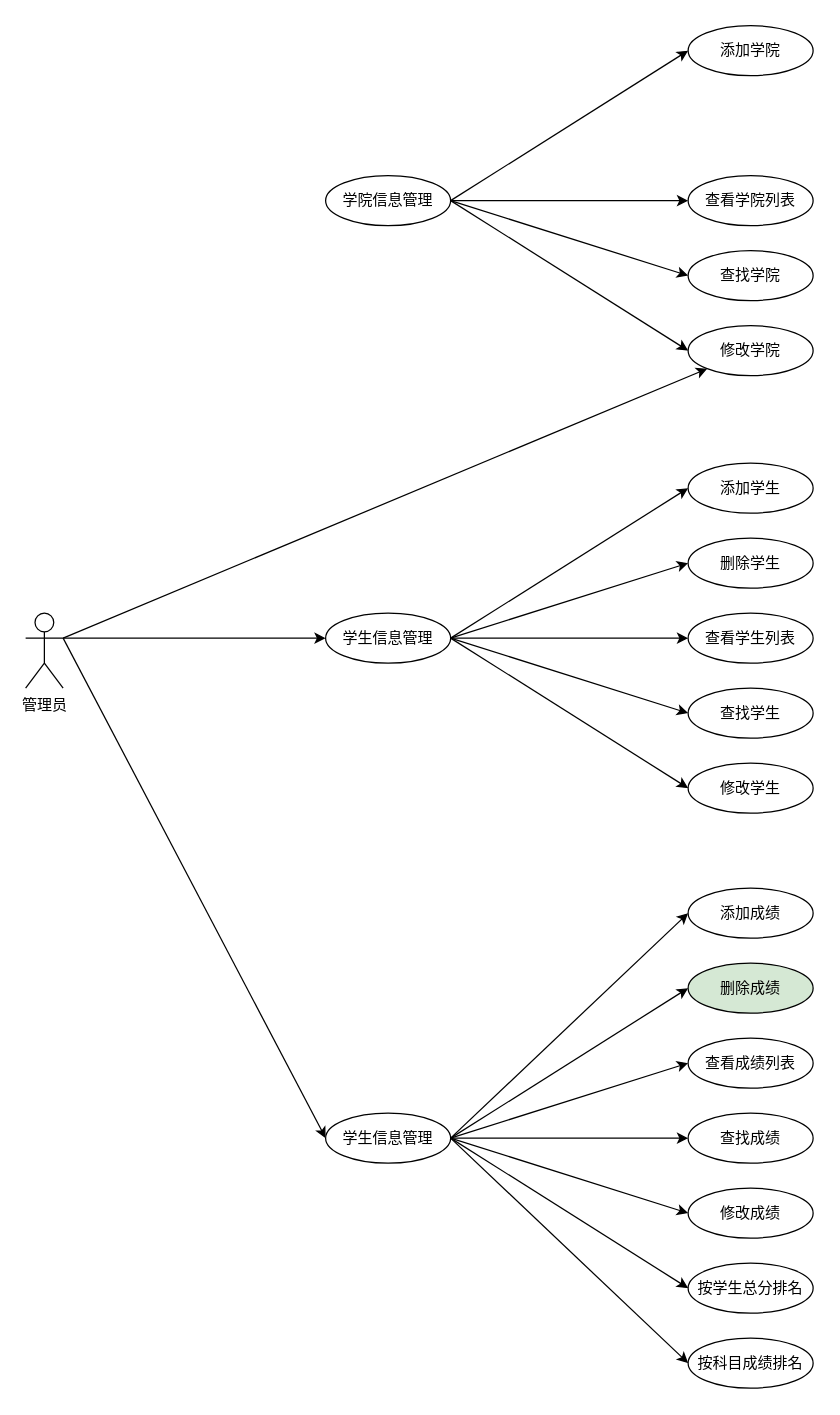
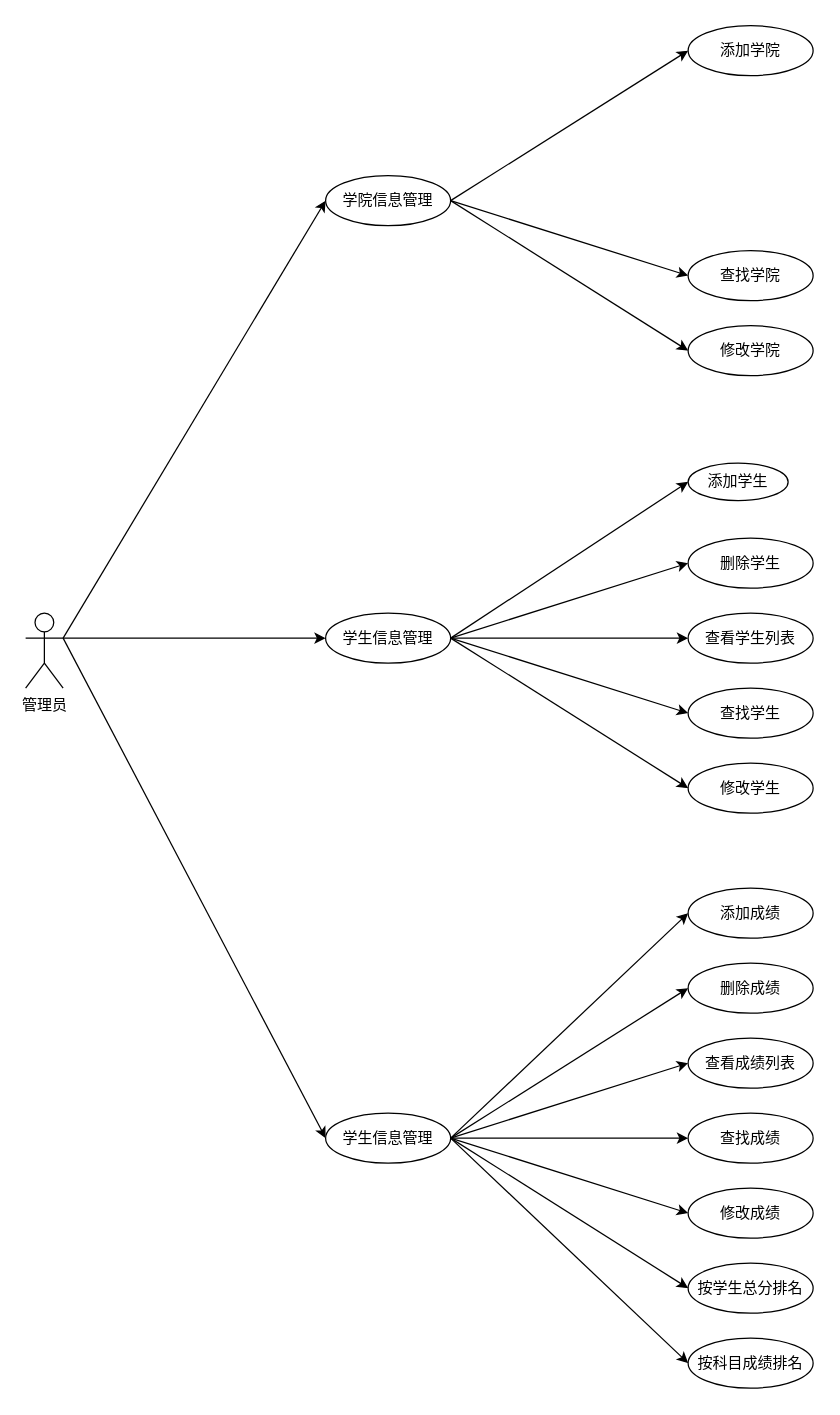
(569, 201) -> none
(751, 201) -> none
(751, 488) -> (738, 482)
(383, 504) -> (193, 422)
(751, 988) -> (751, 988)
